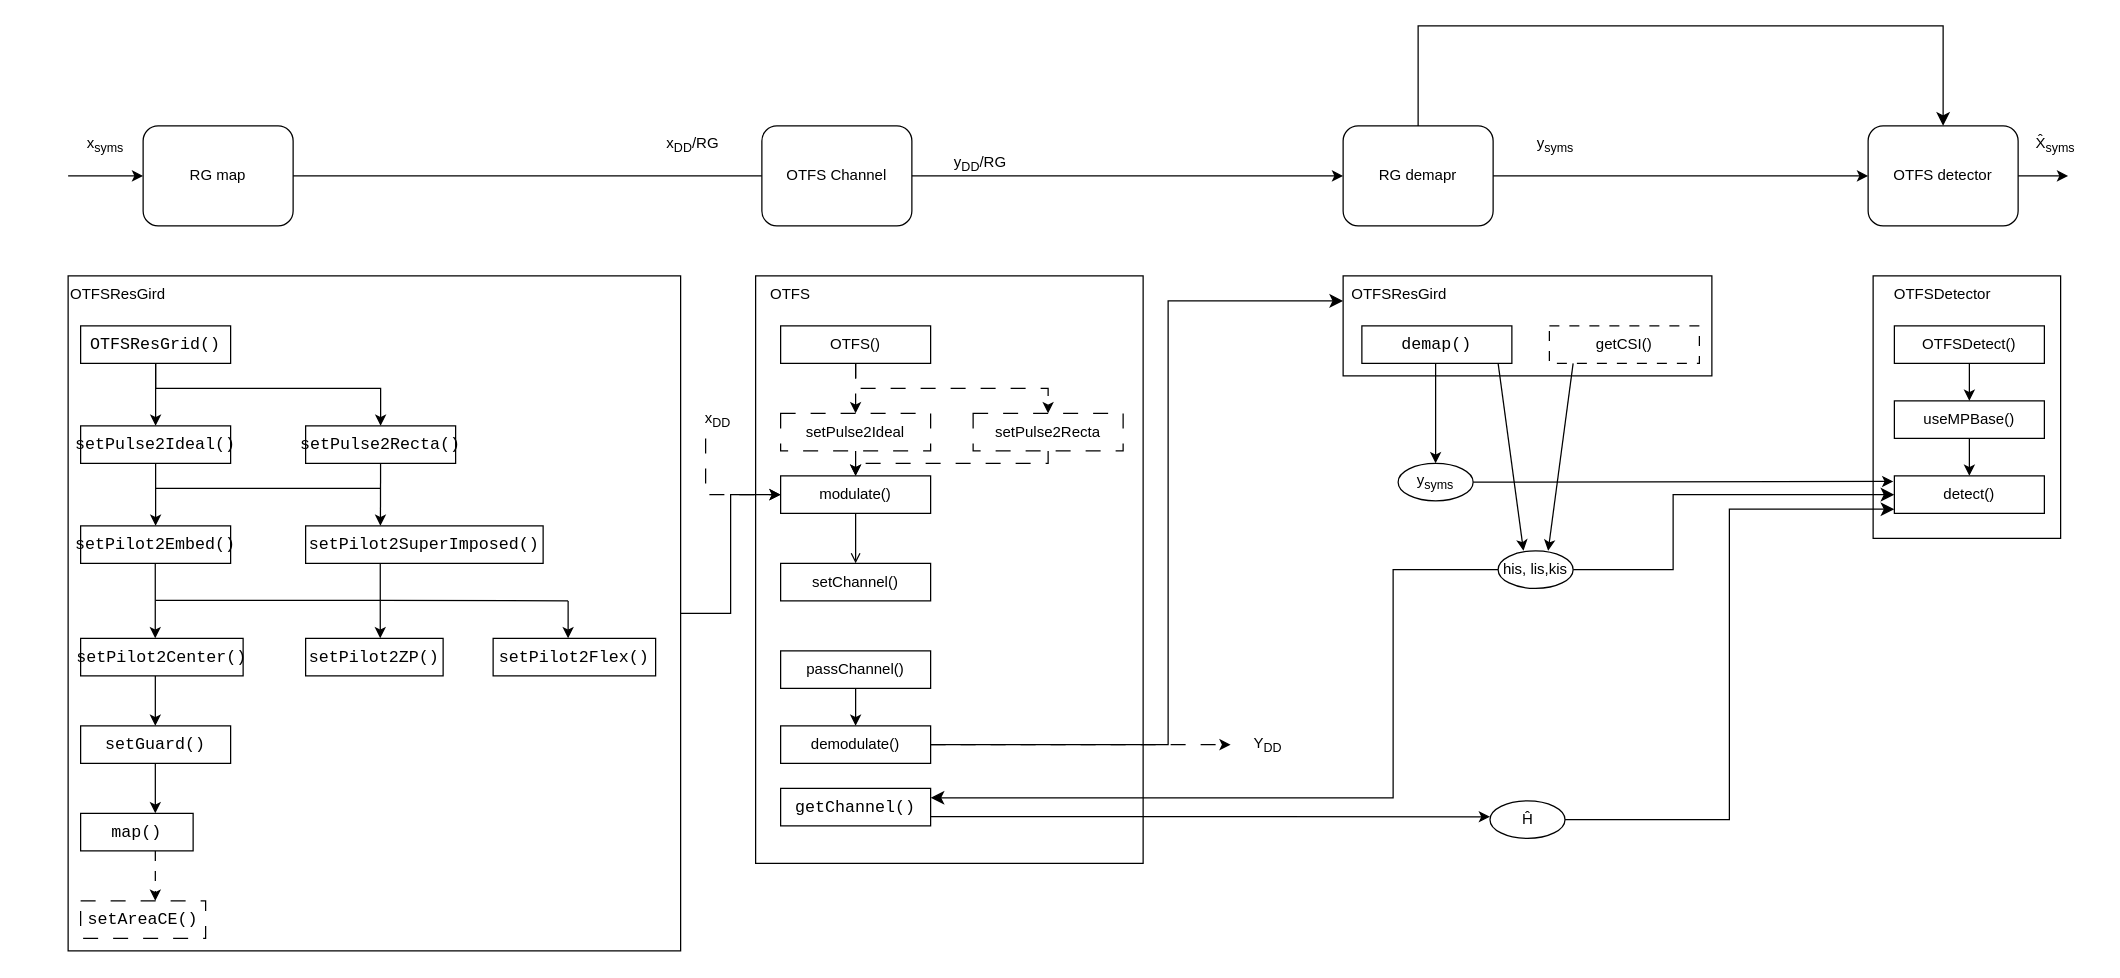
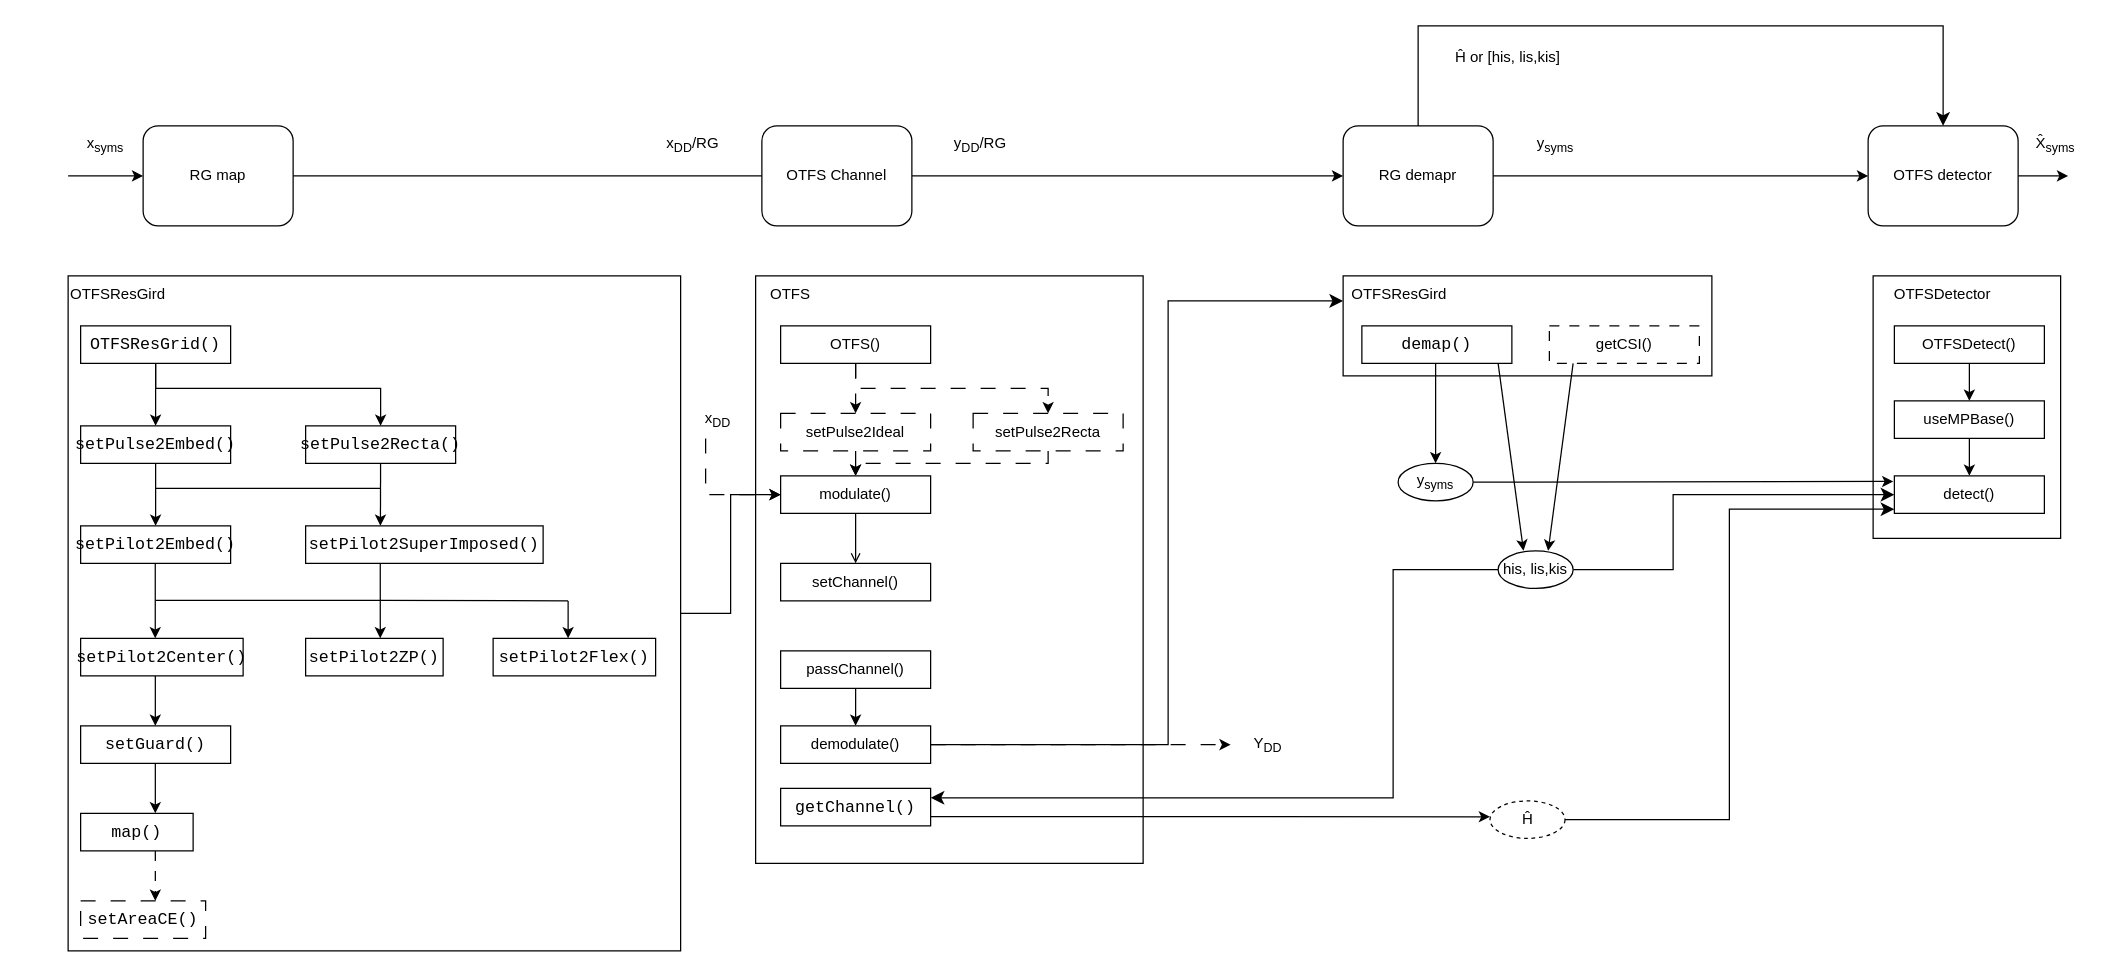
none -> (1508, 57)
(981, 163) -> (981, 144)
(156, 444) -> (156, 444)
(1528, 819) -> (1528, 819)
